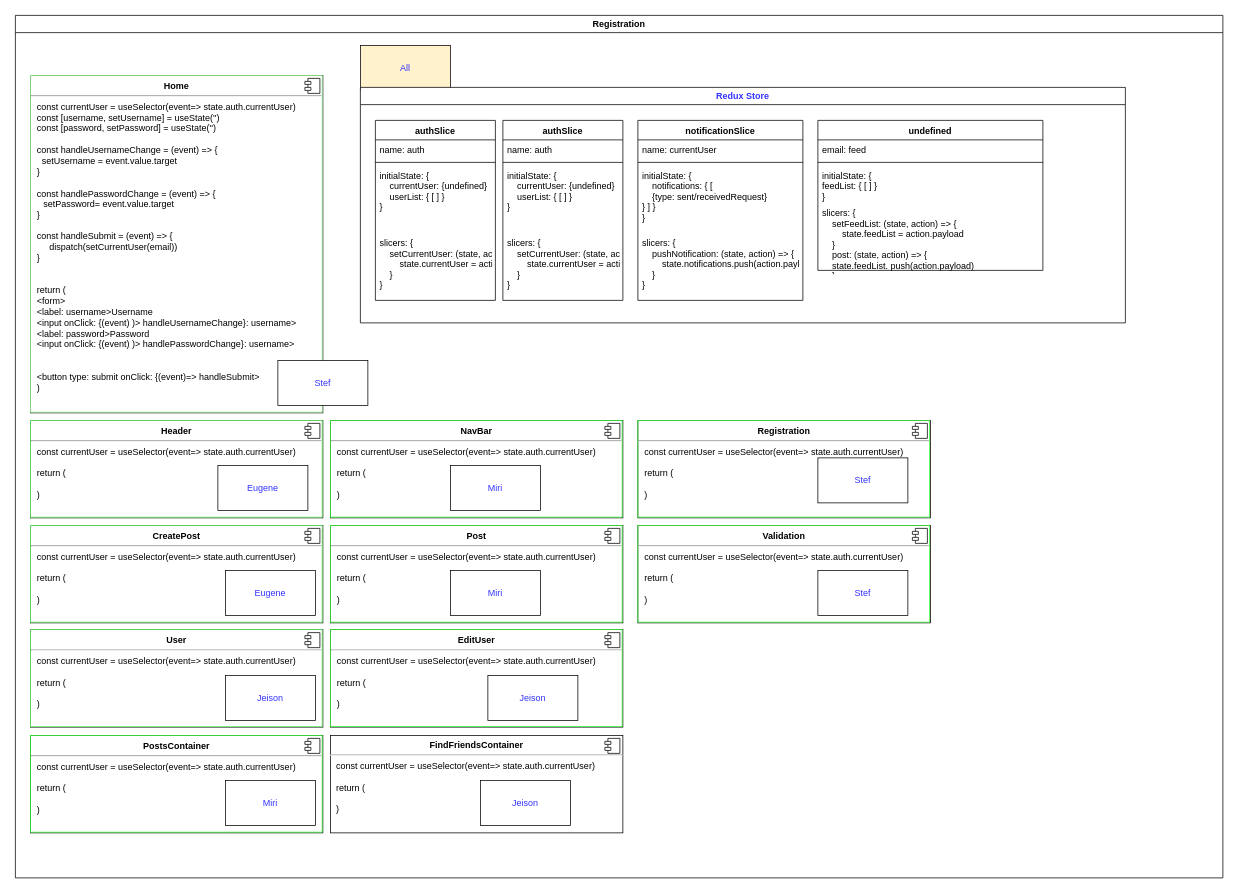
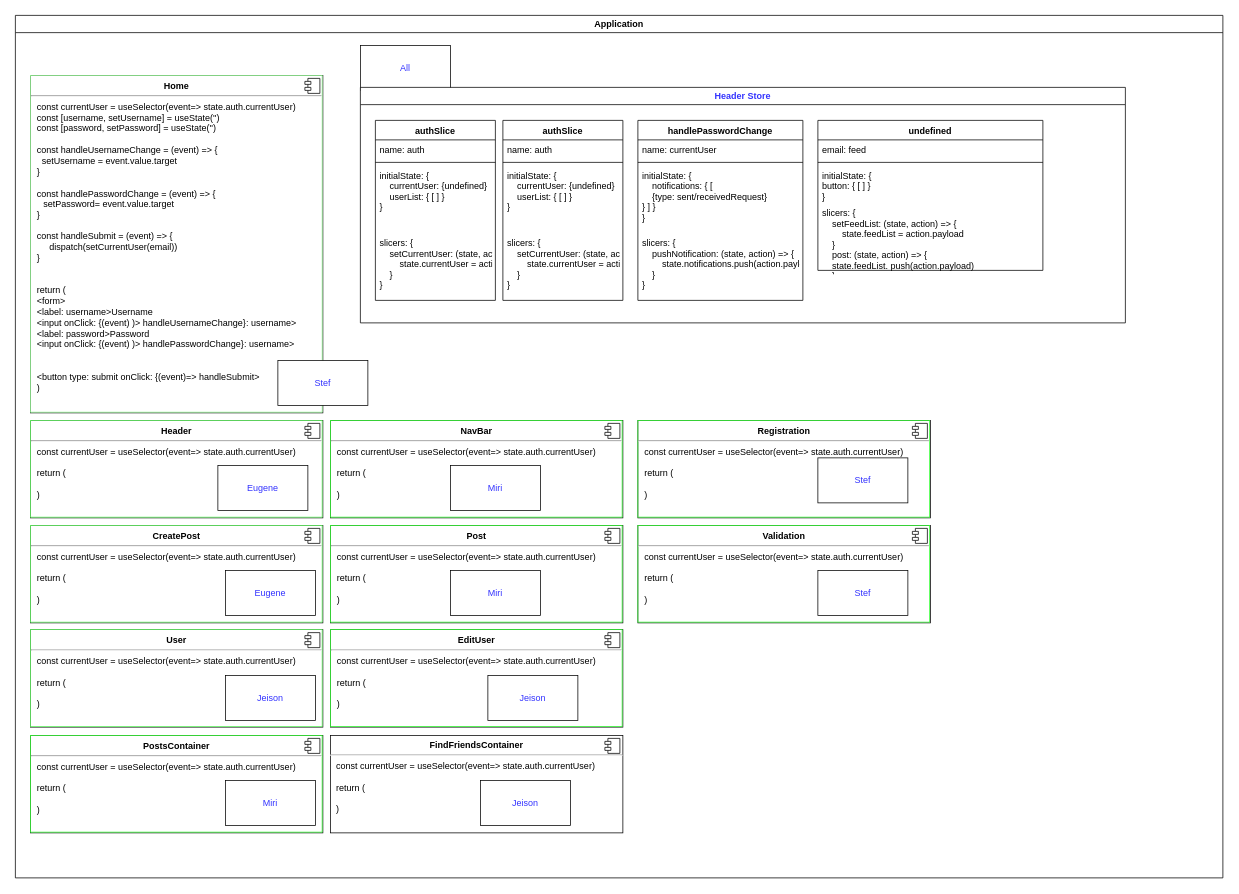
(619, 24) -> (619, 24)
(405, 68) -> (405, 68)
(743, 96) -> (743, 96)
(720, 131) -> (720, 131)
(853, 176) -> (853, 176)
